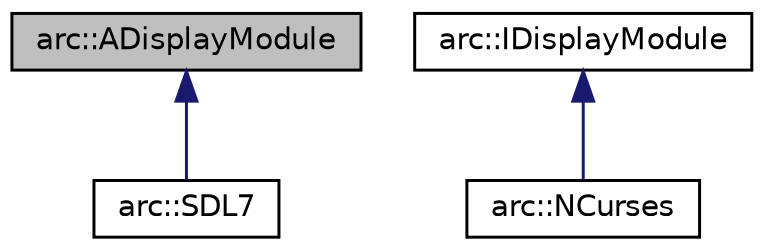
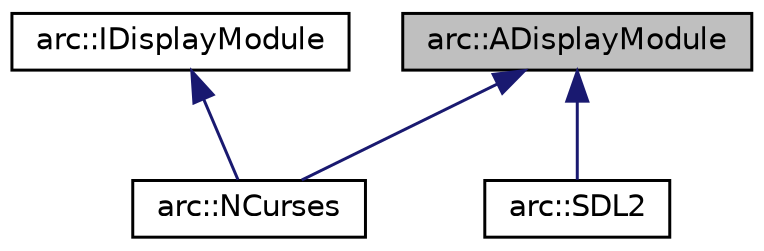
none -> (400, 132)
(186, 209) -> (577, 209)
